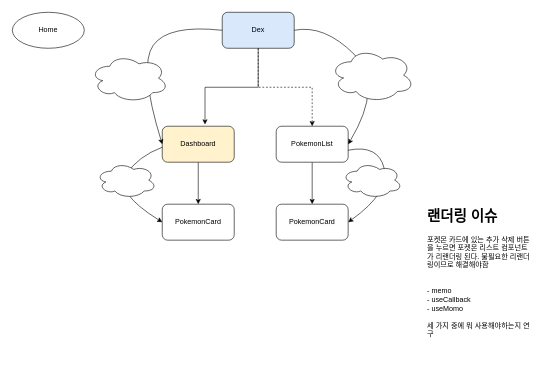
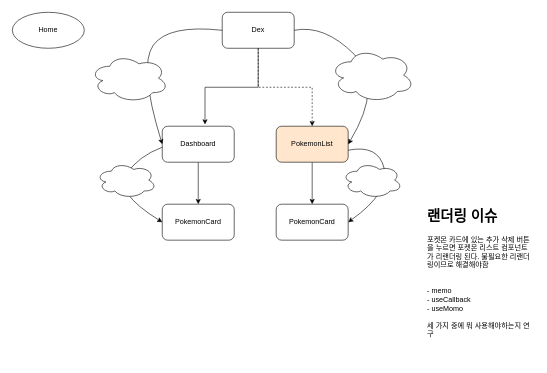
(258, 30) -> (258, 30)
(198, 144) -> (198, 144)
(312, 144) -> (312, 144)
